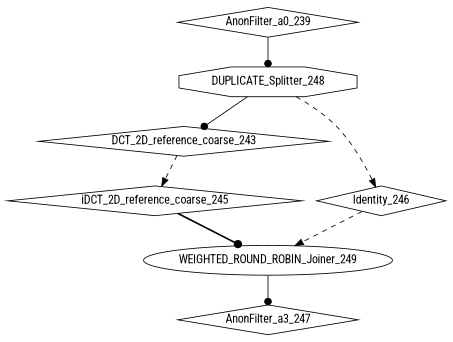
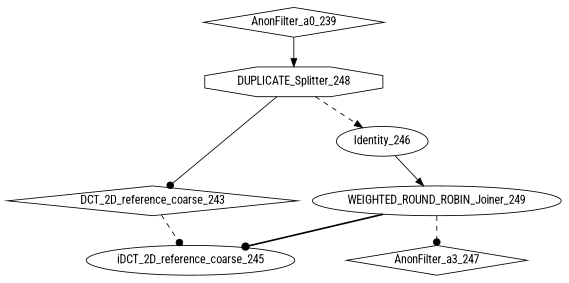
(268, 49) -> (294, 48)
(171, 167) -> (169, 227)
(155, 201) -> (191, 260)
(381, 201) -> (382, 141)
(332, 227) -> (407, 168)
(206, 228) -> (316, 230)
(268, 287) -> (437, 227)
